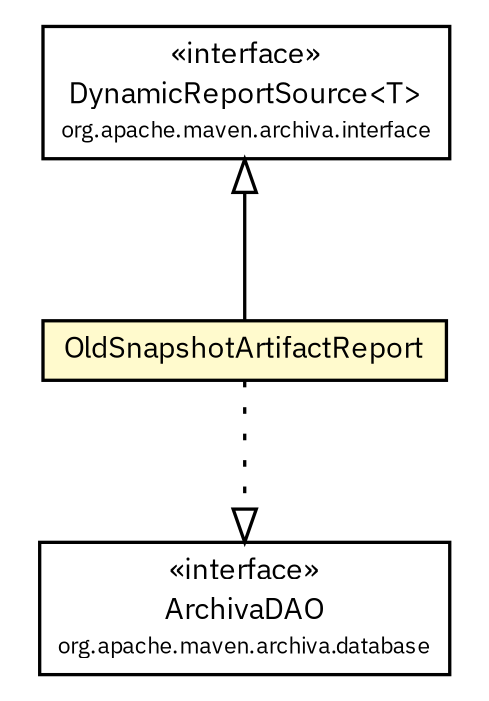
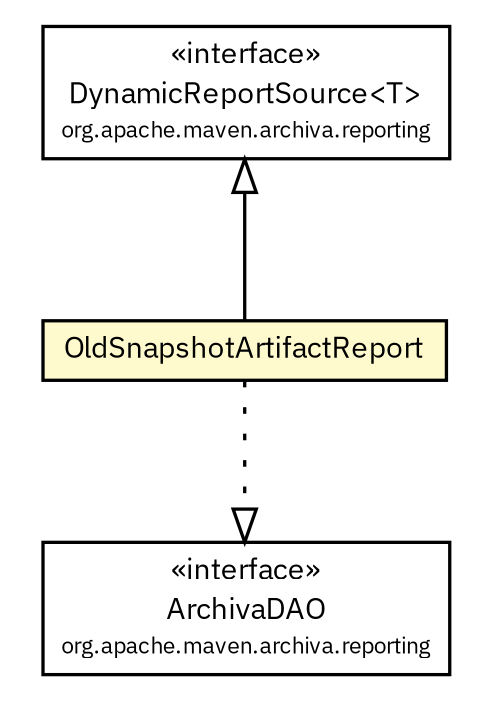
(246, 131) -> (246, 131)
(245, 647) -> (246, 647)
